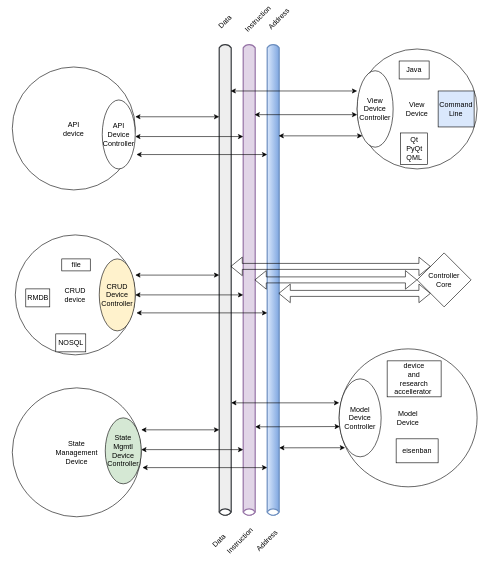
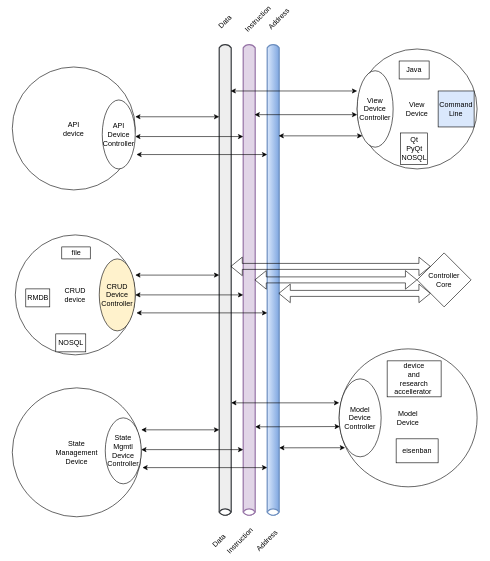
(415, 149) -> (415, 149)
(76, 265) -> (76, 253)
(123, 451) -> (123, 451)
